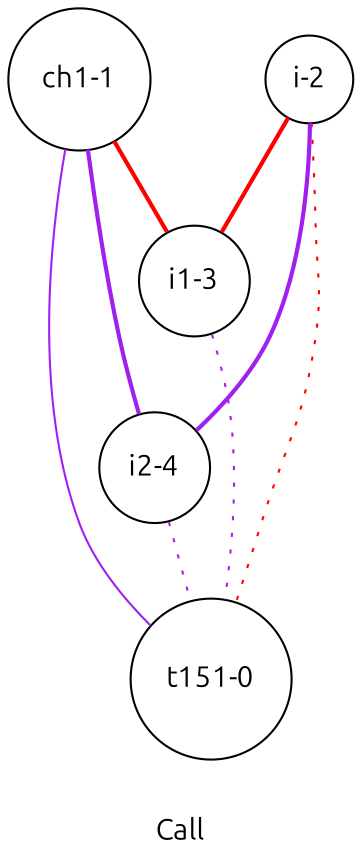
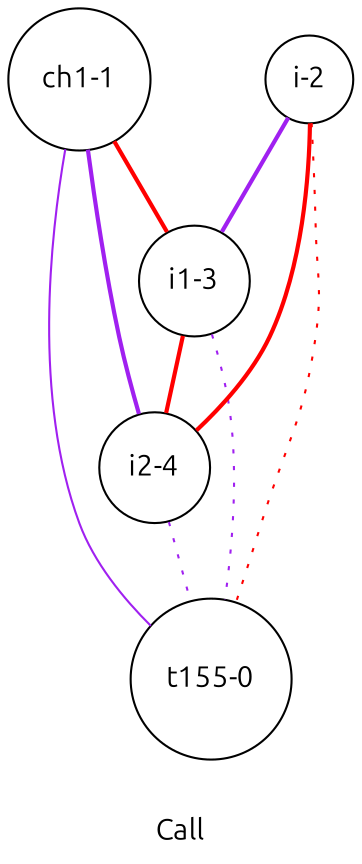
(255, 175) -> (255, 175)
(287, 290) -> (287, 290)
none -> (175, 374)
(211, 679) -> (211, 679)
